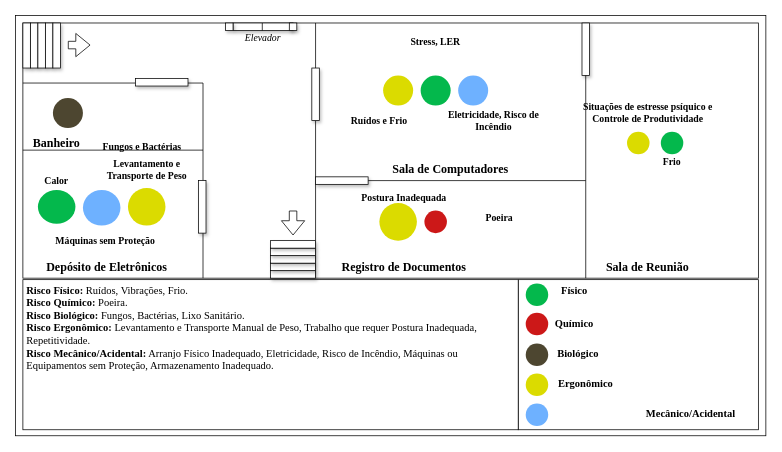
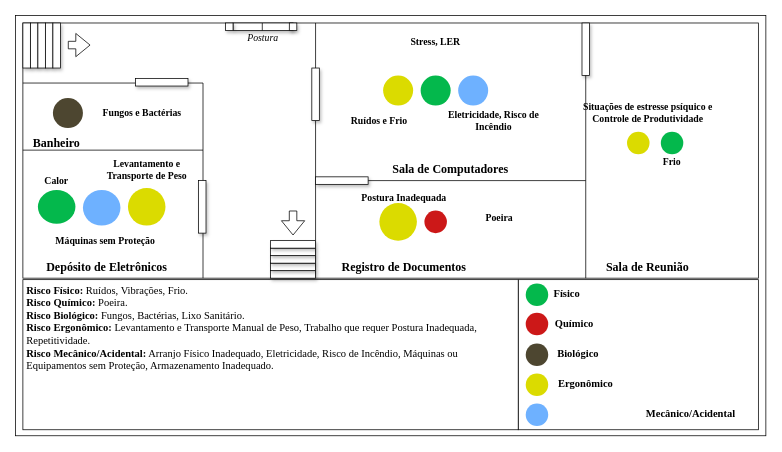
(263, 38) -> (263, 38)
(142, 147) -> (142, 113)
(574, 291) -> (567, 294)
